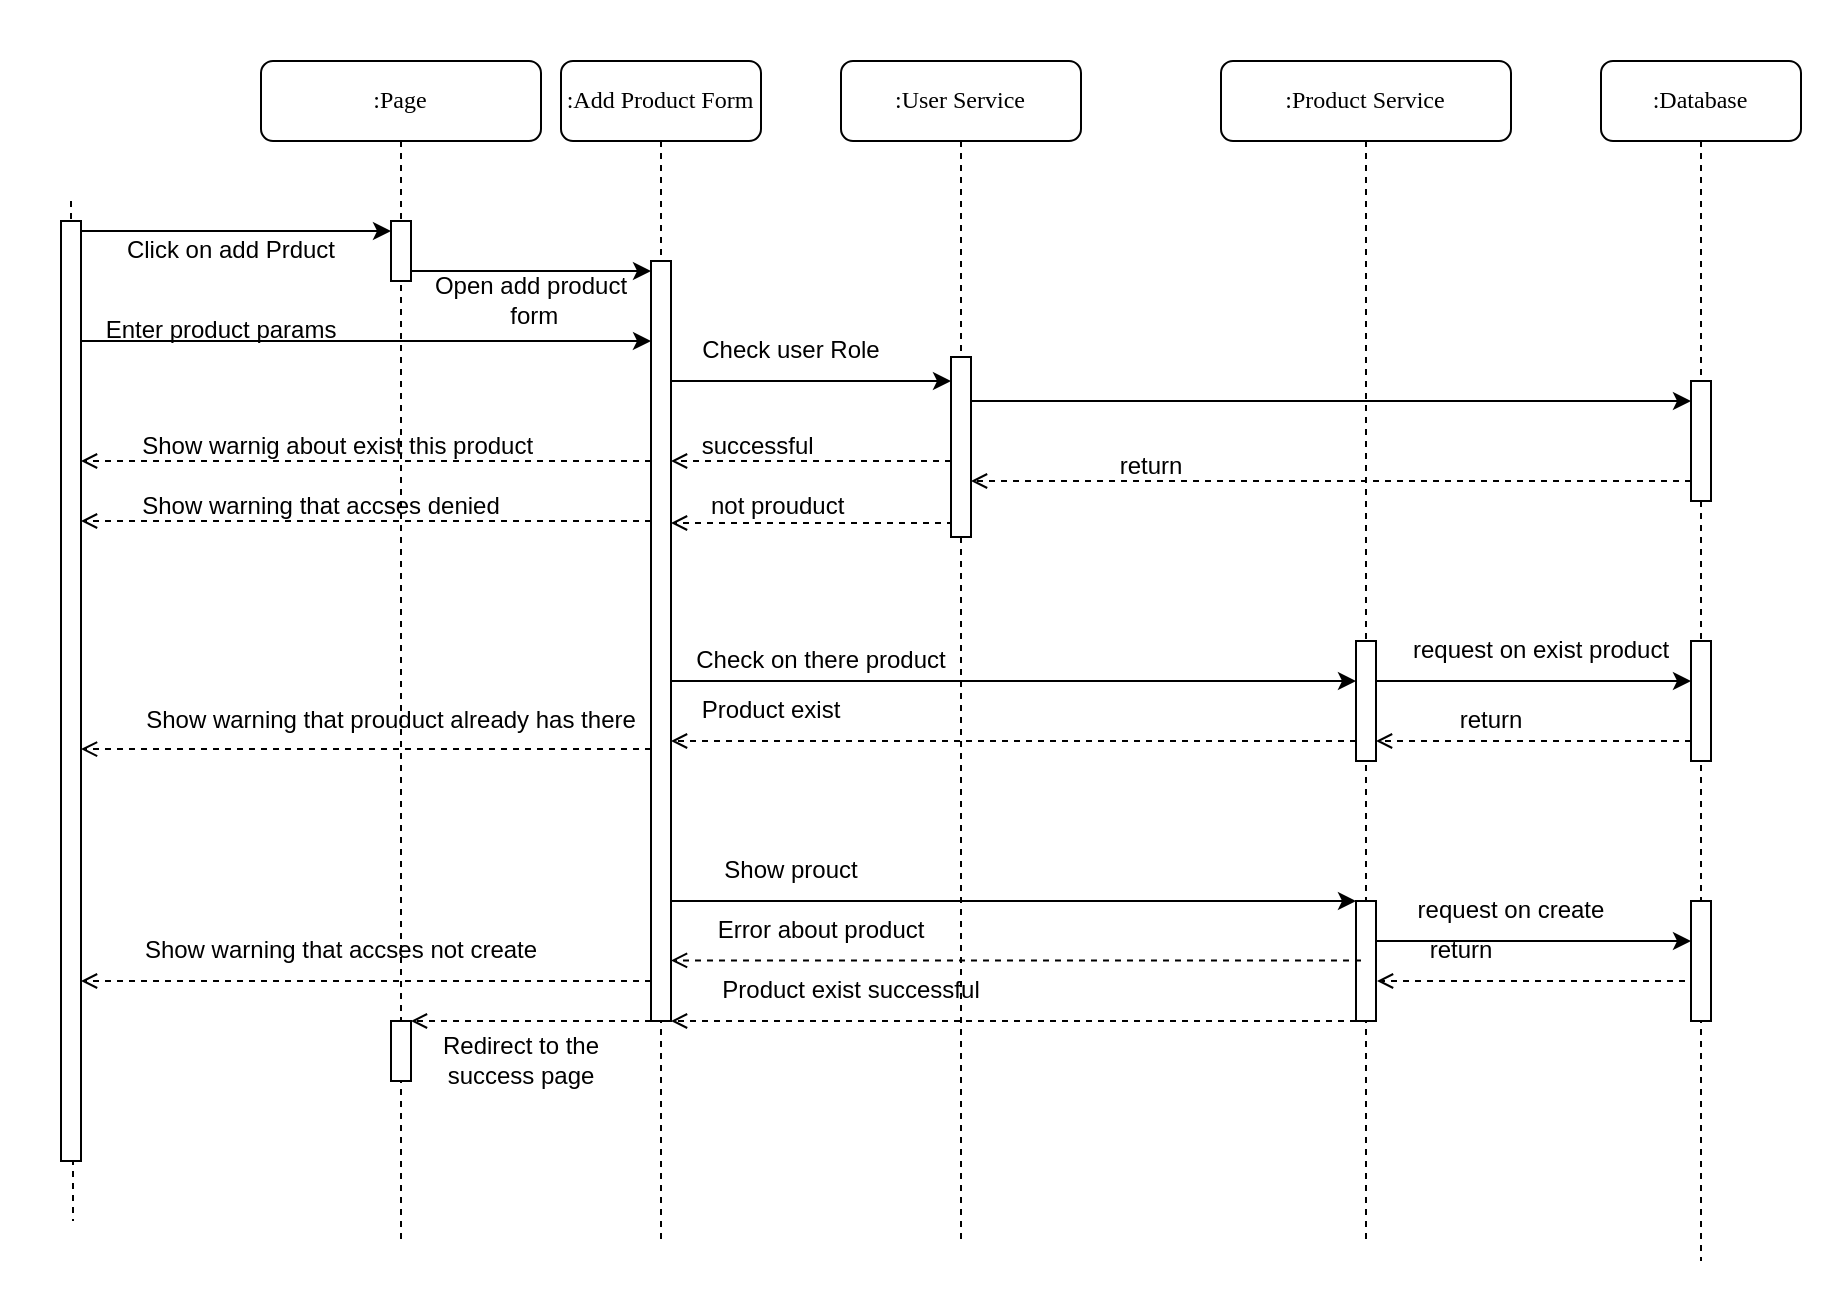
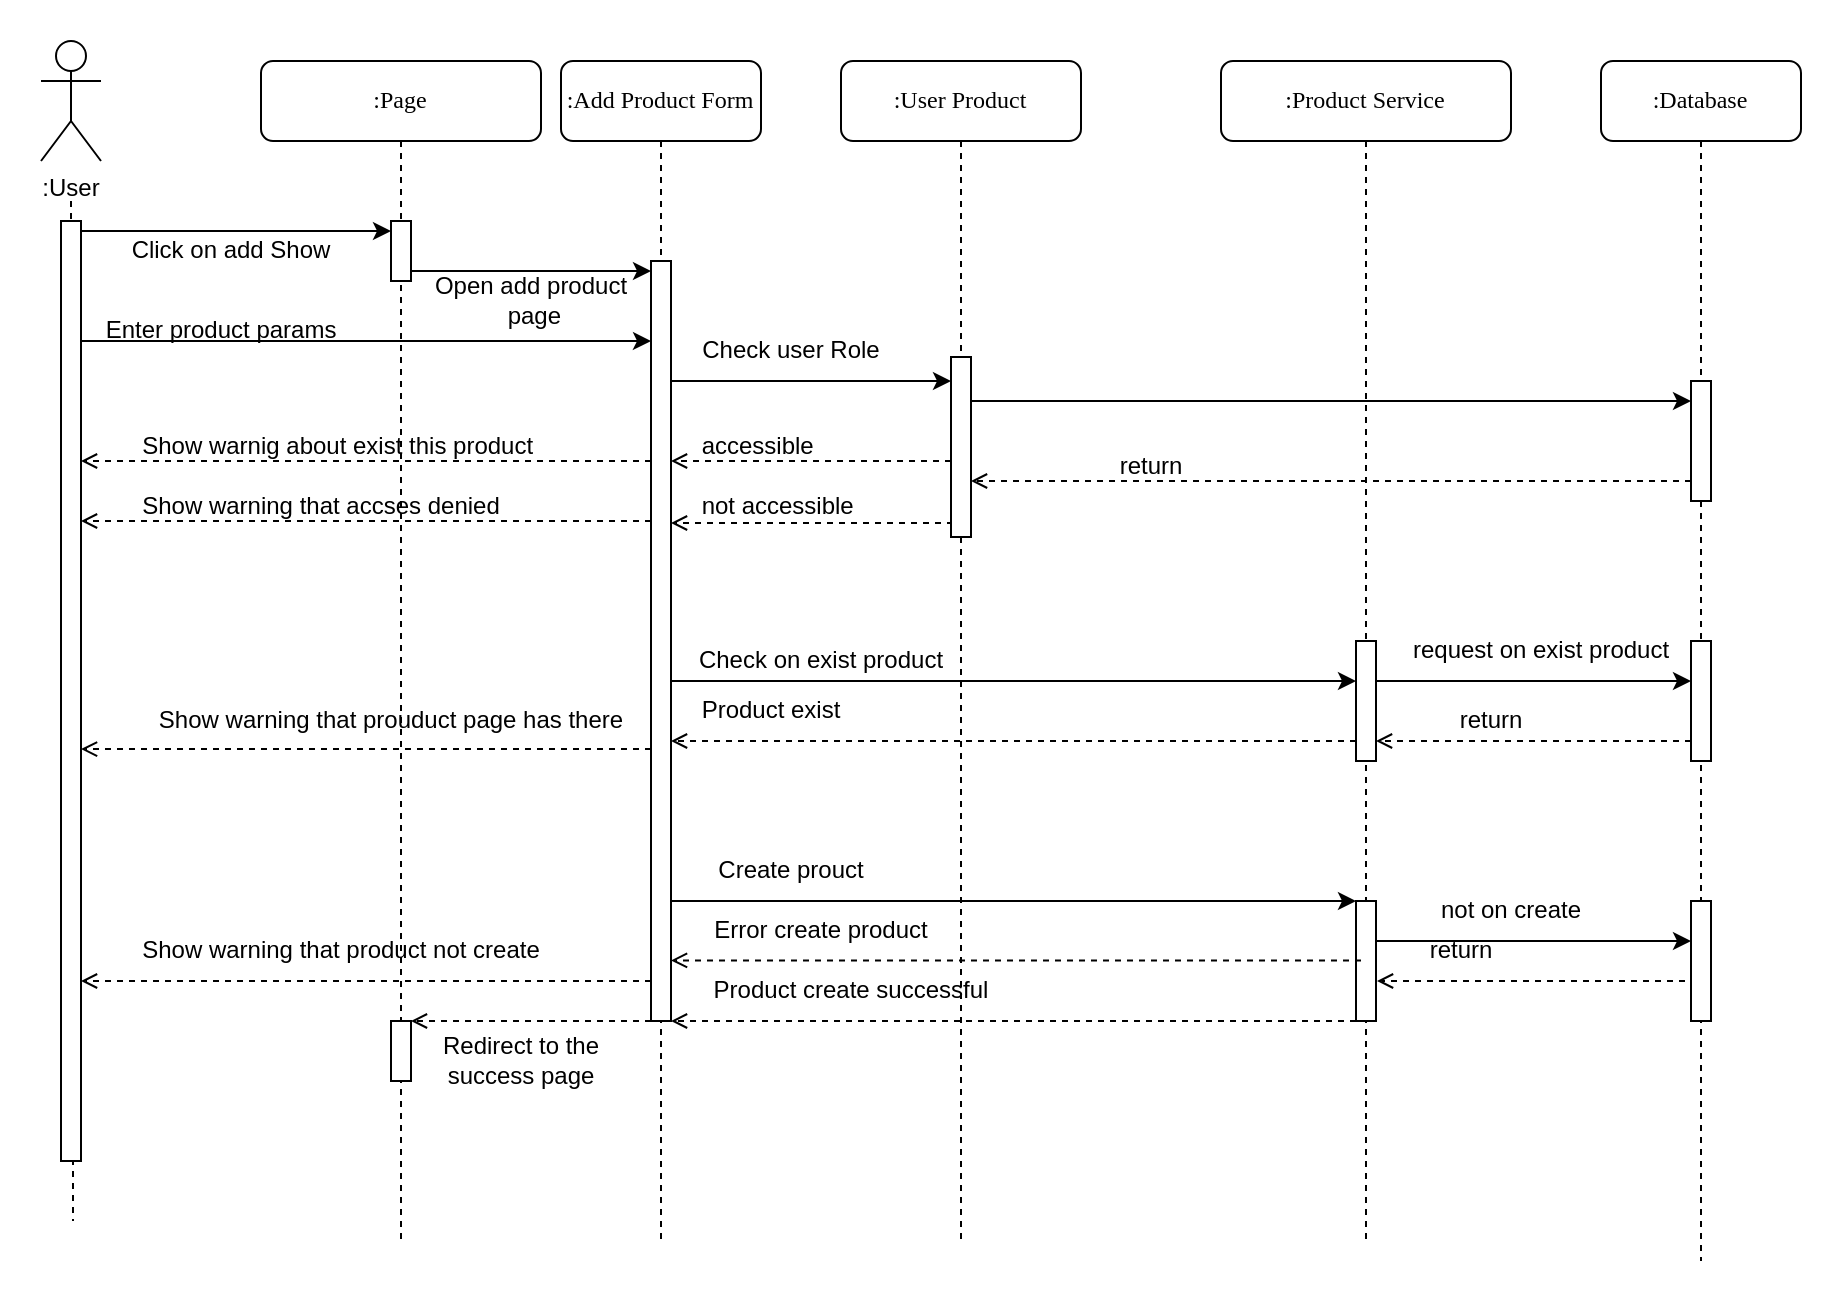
none -> (71, 101)
(961, 101) -> (961, 101)
(232, 251) -> (232, 251)
(532, 301) -> (532, 301)
(762, 447) -> (762, 447)
(782, 507) -> (782, 507)
(822, 661) -> (822, 661)
(392, 721) -> (392, 721)
(792, 871) -> (792, 871)
(1512, 911) -> (1512, 911)
(822, 931) -> (822, 931)
(342, 951) -> (342, 951)
(852, 991) -> (852, 991)
